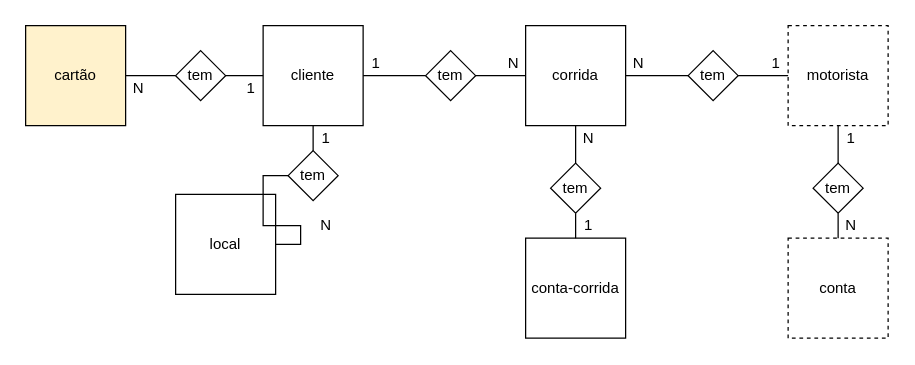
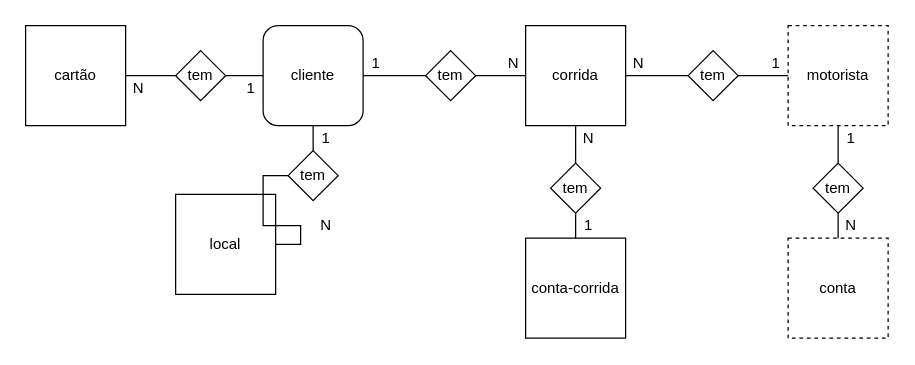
(76, 76) -> (76, 76)
(313, 76) -> (313, 76)
